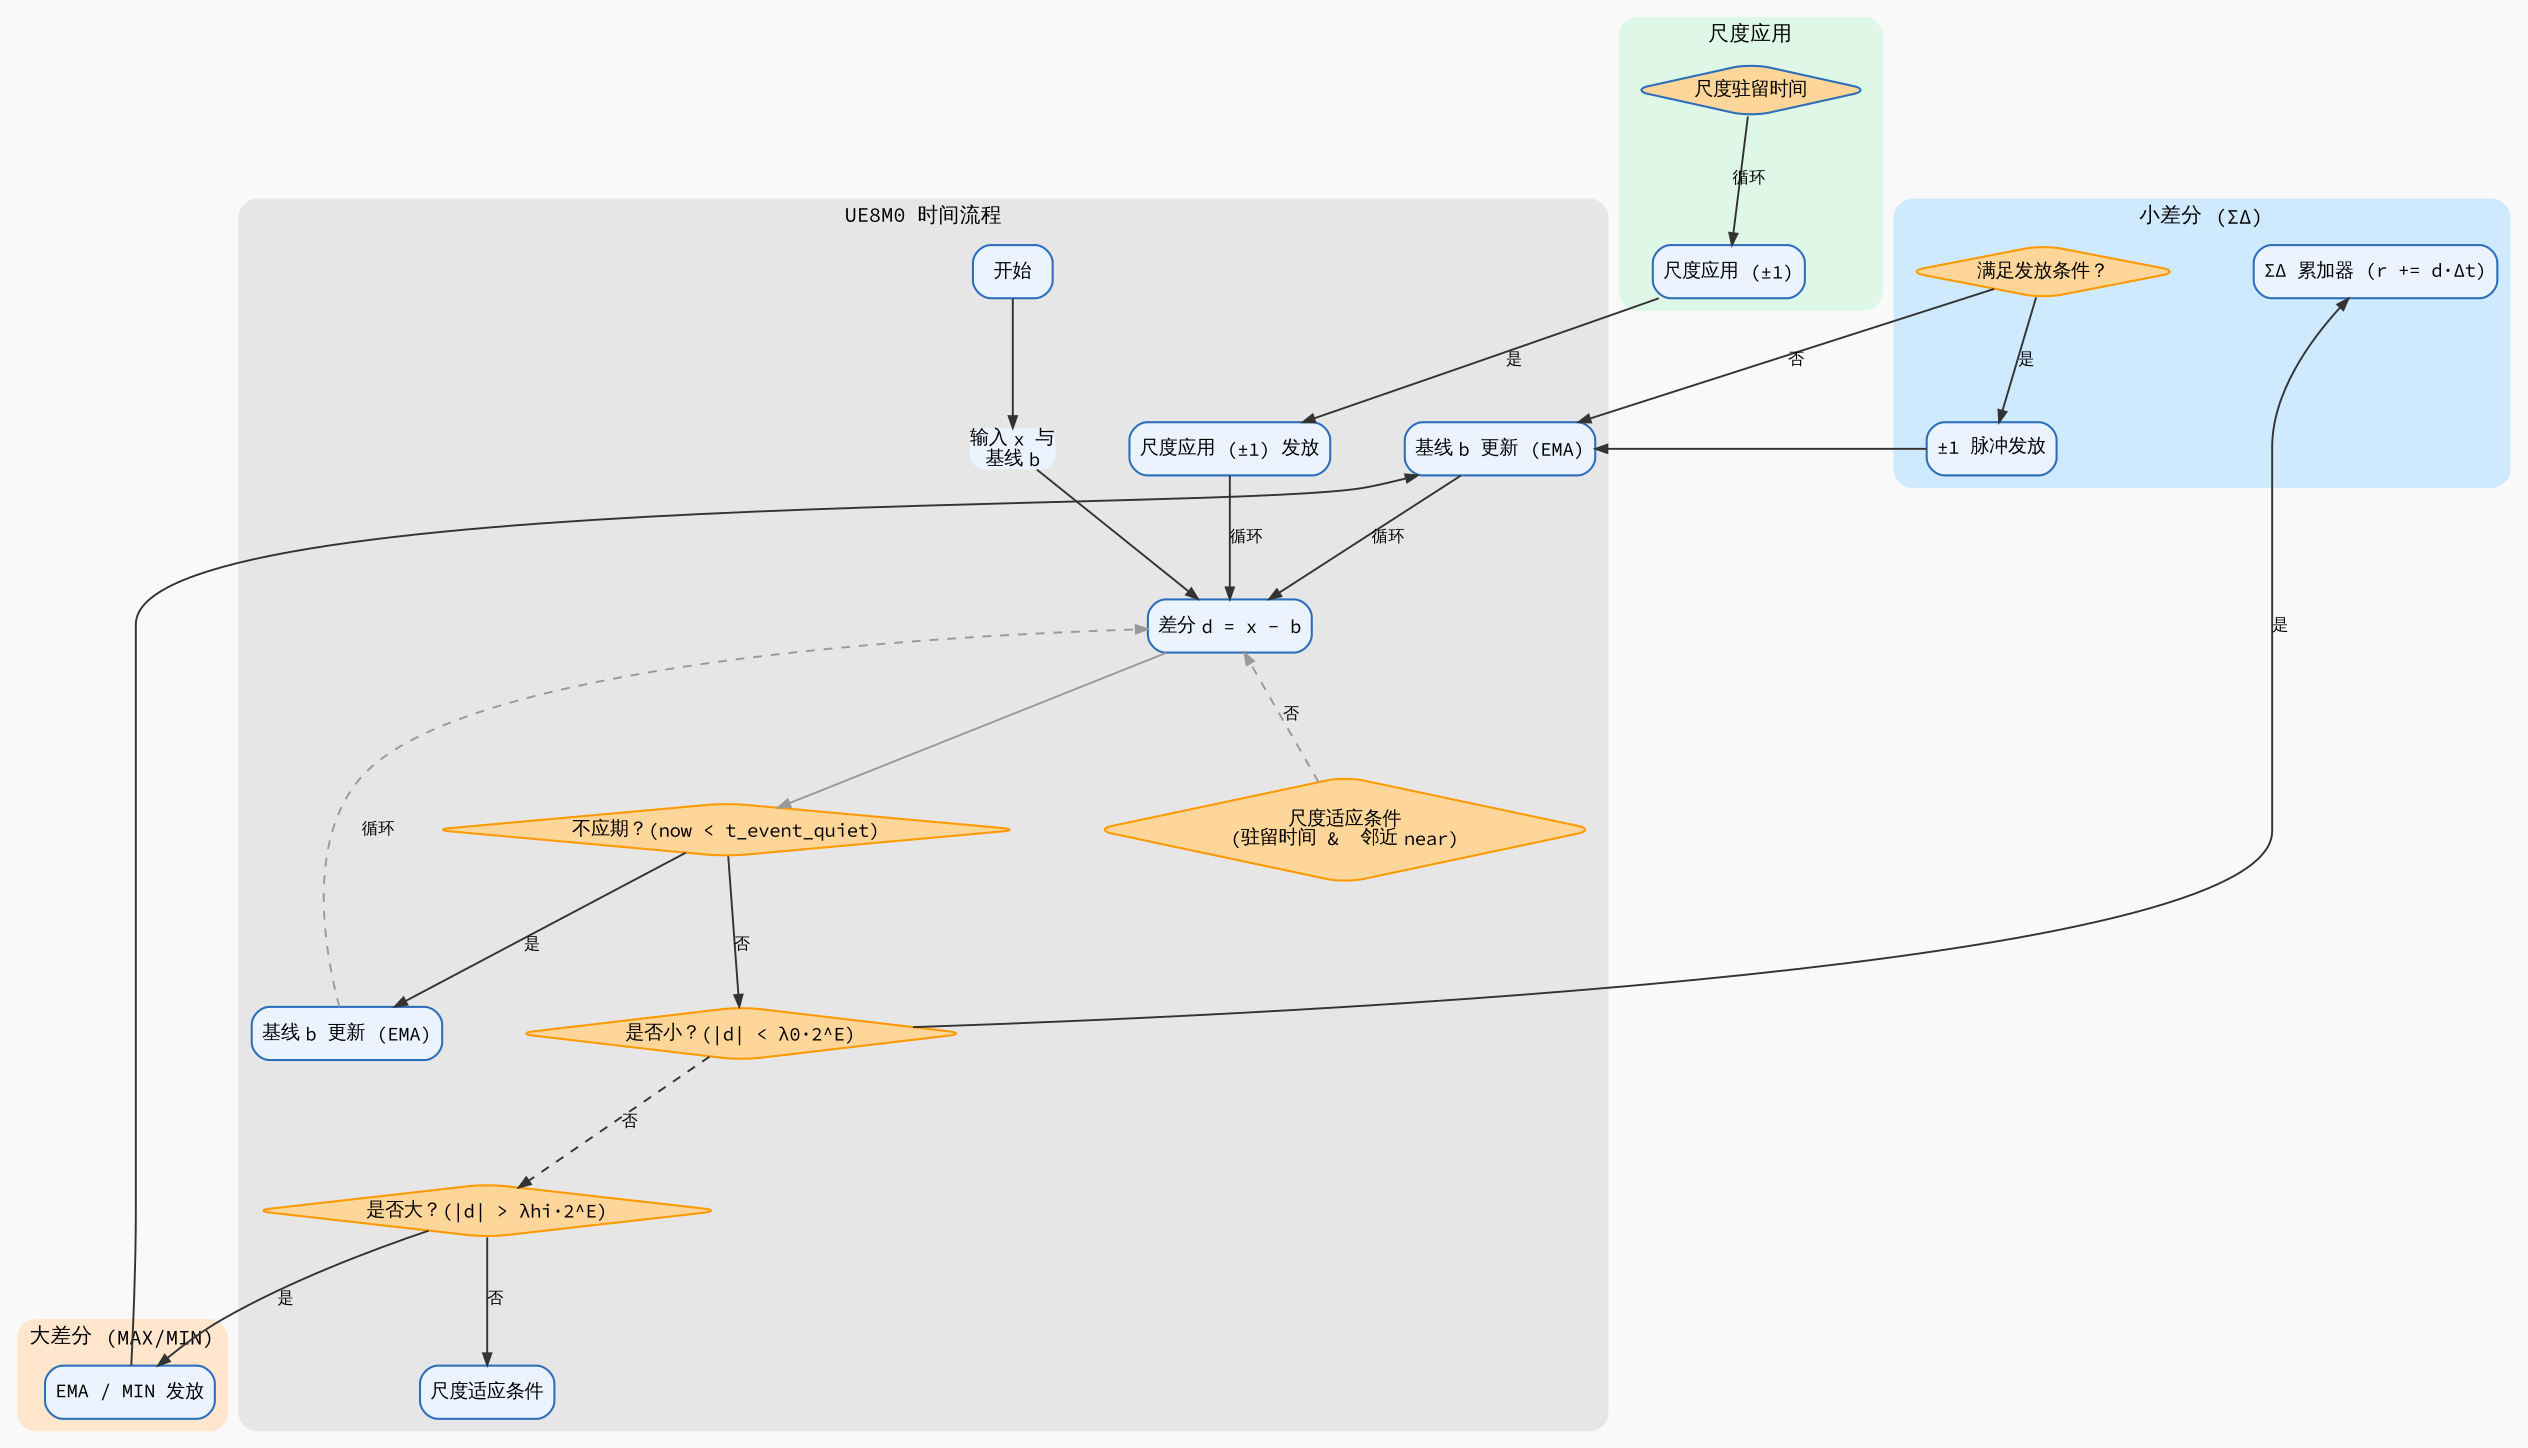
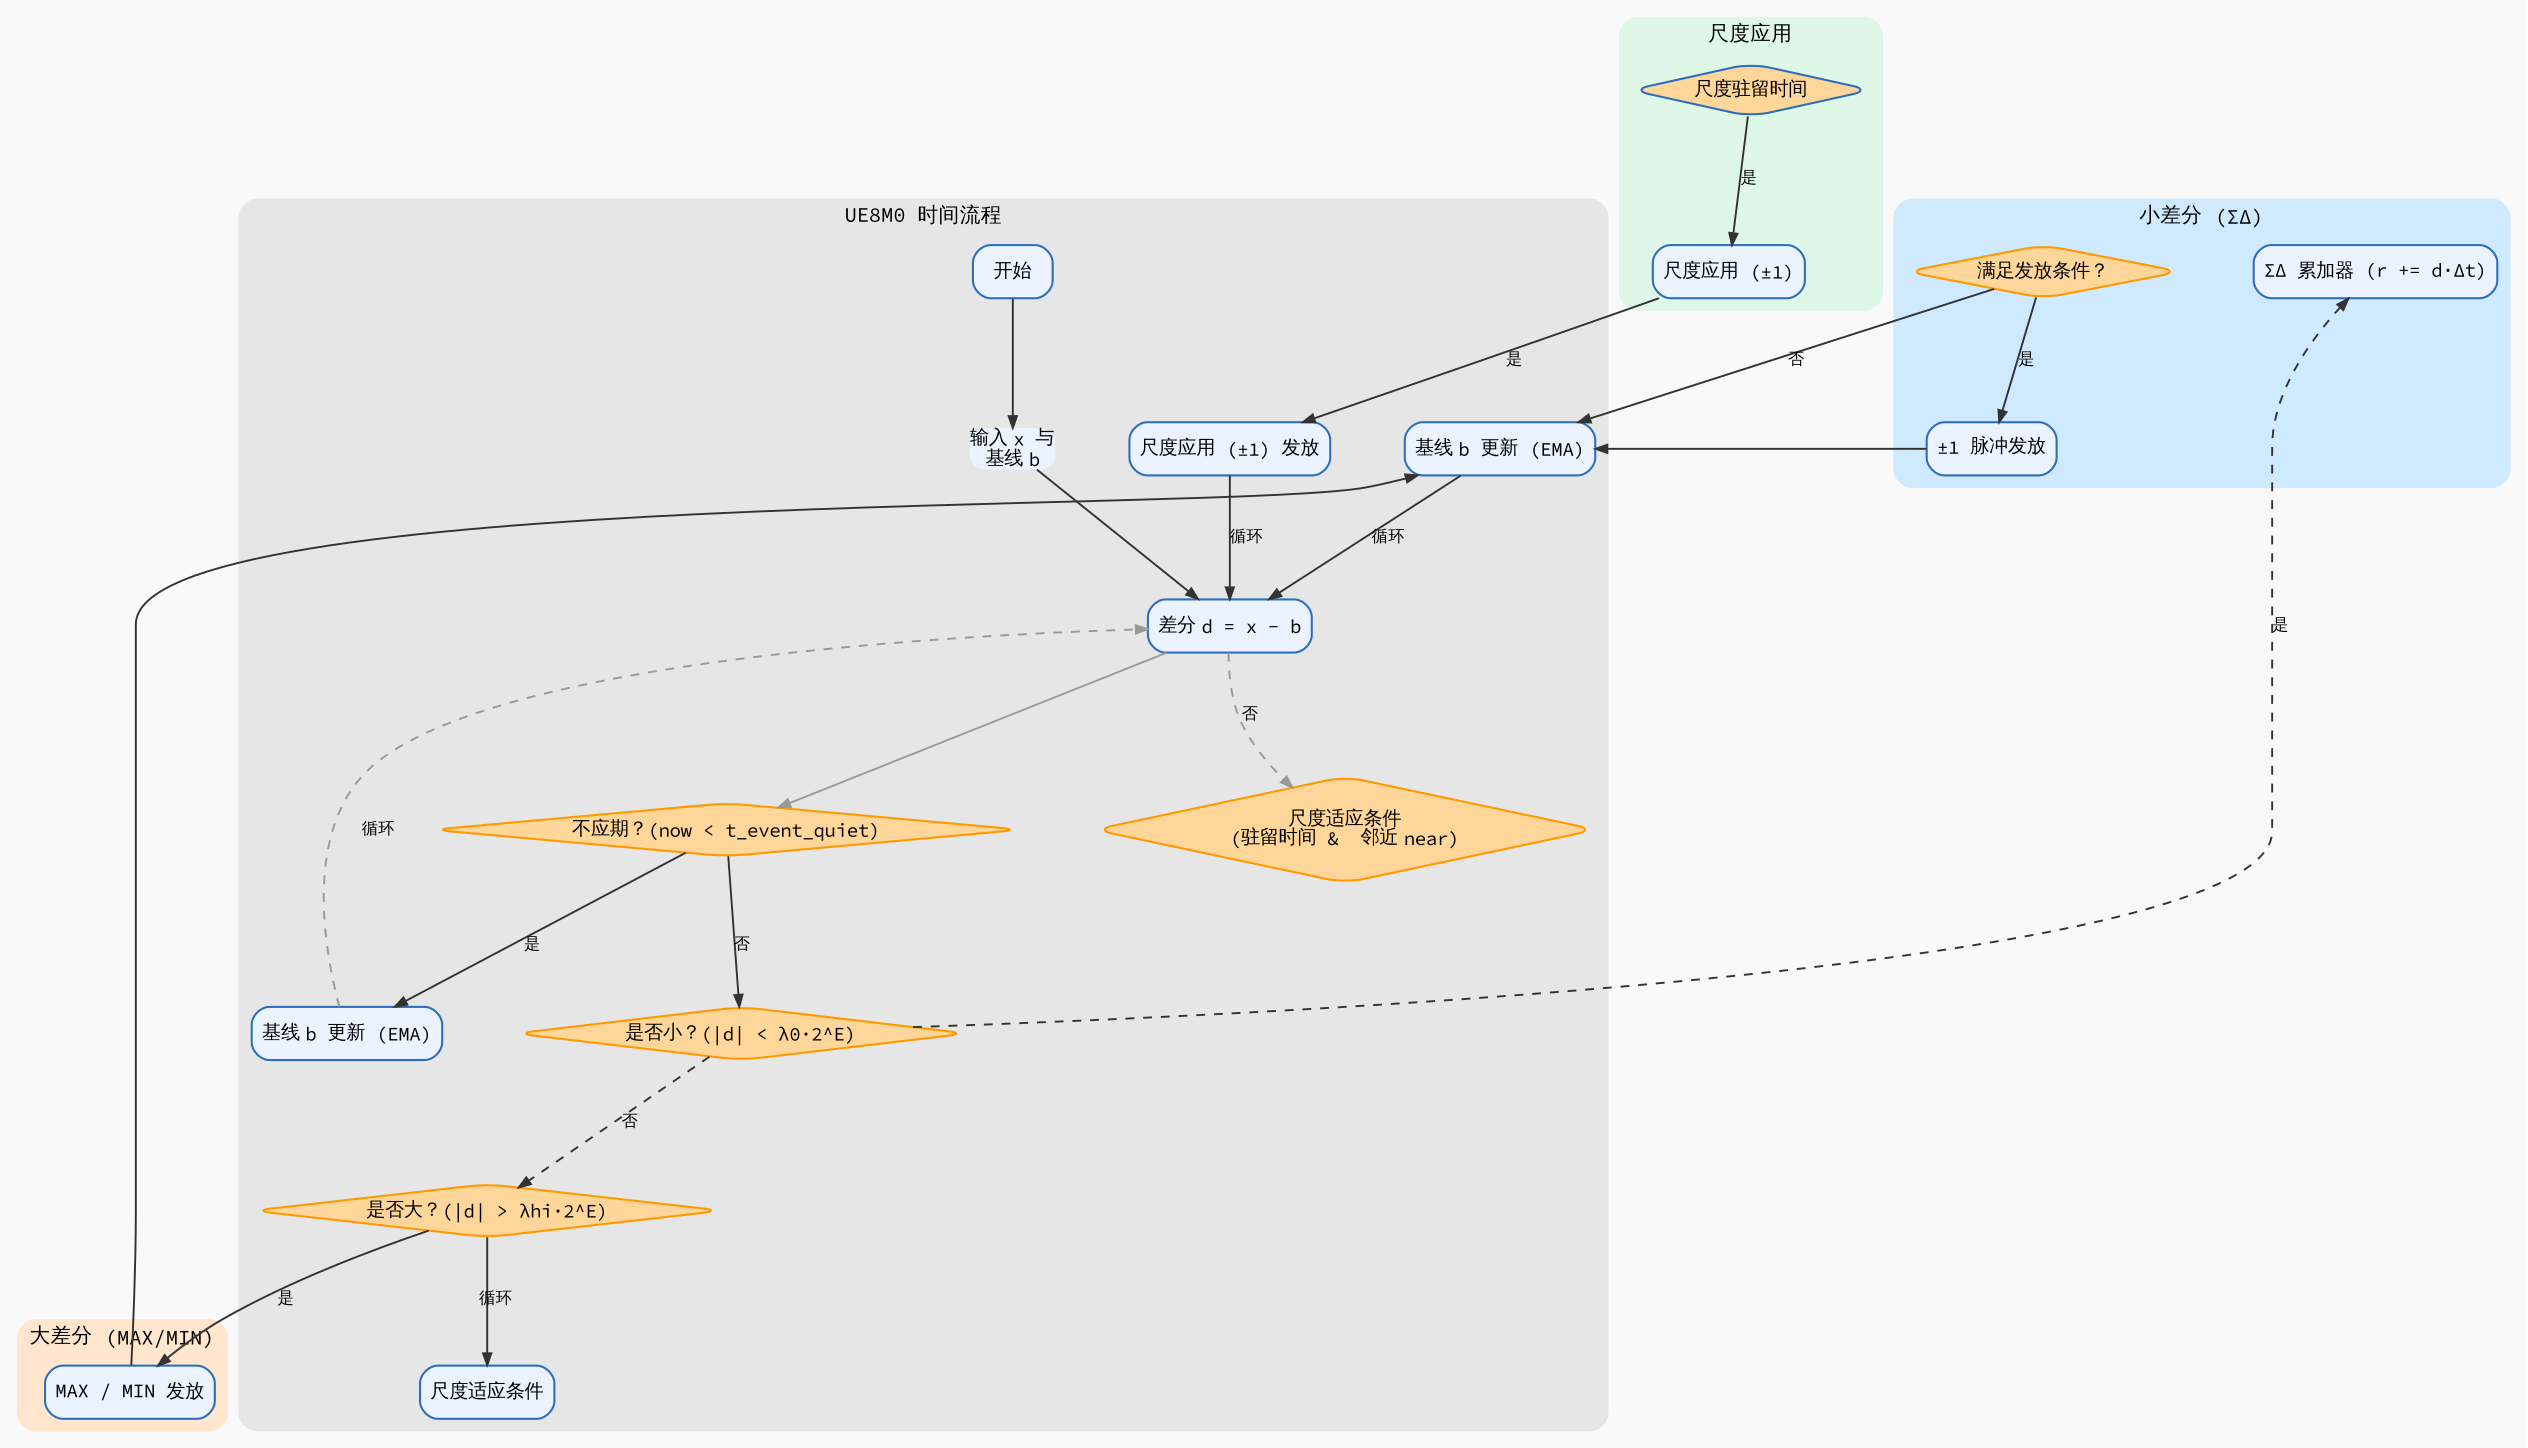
(1750, 179) -> (1750, 179)
(1284, 723) -> (1241, 722)
(1878, 958) -> (1878, 958)
(496, 1299) -> (496, 1299)
(130, 1392) -> (130, 1392)
